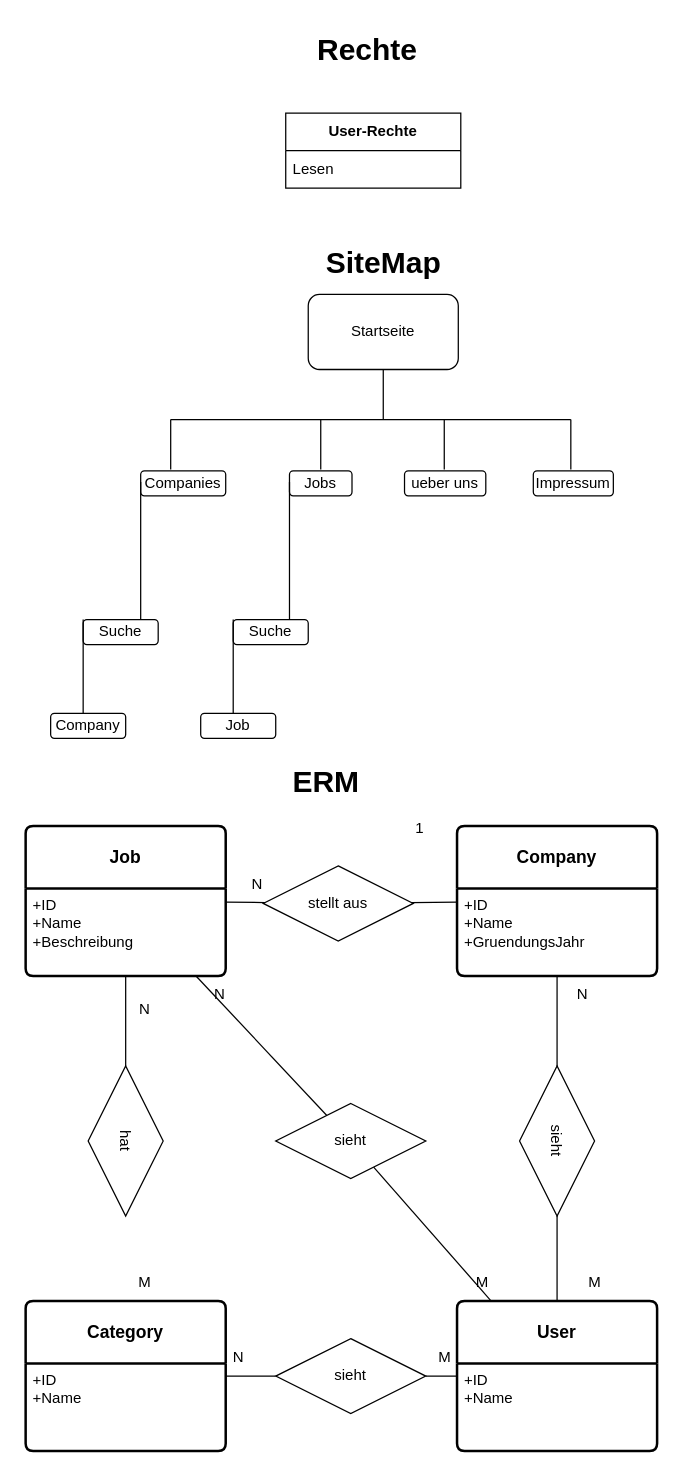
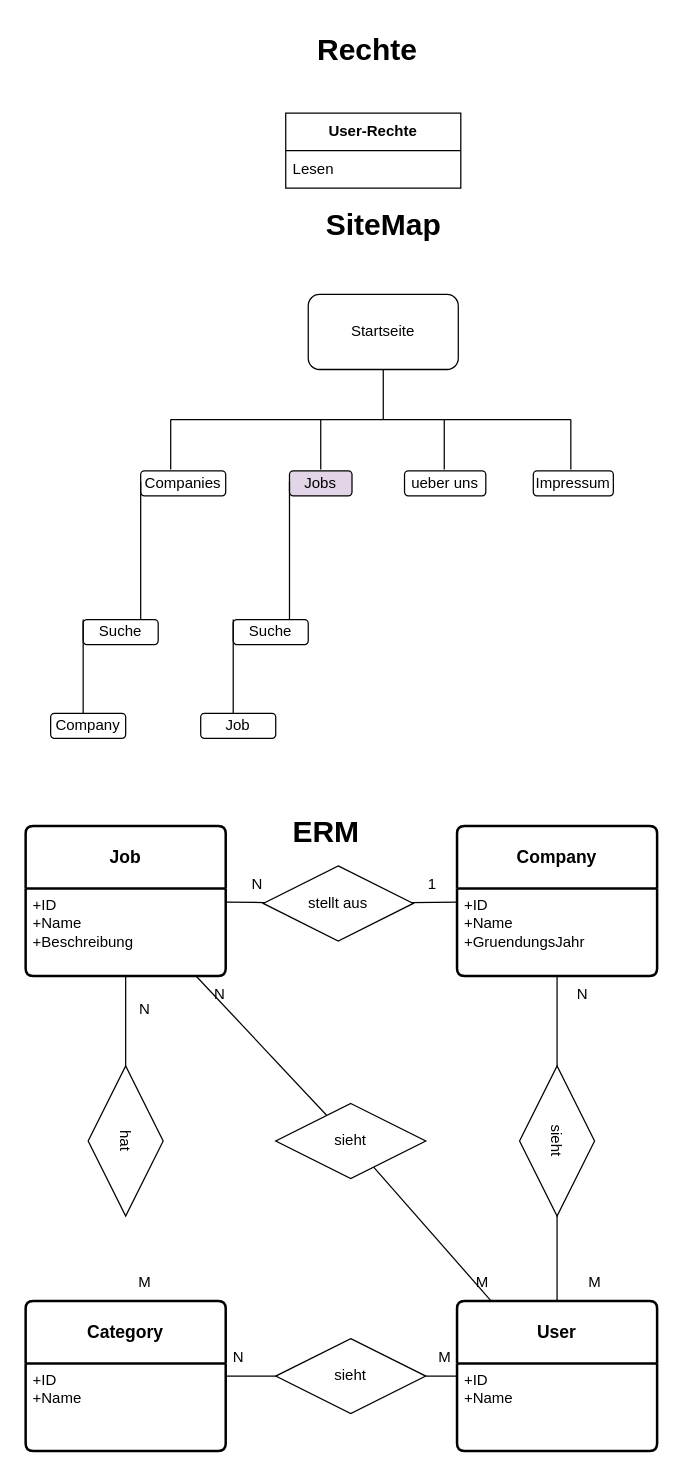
(383, 263) -> (383, 226)
(321, 483) -> (321, 483)
(326, 781) -> (326, 831)
(419, 828) -> (432, 884)
